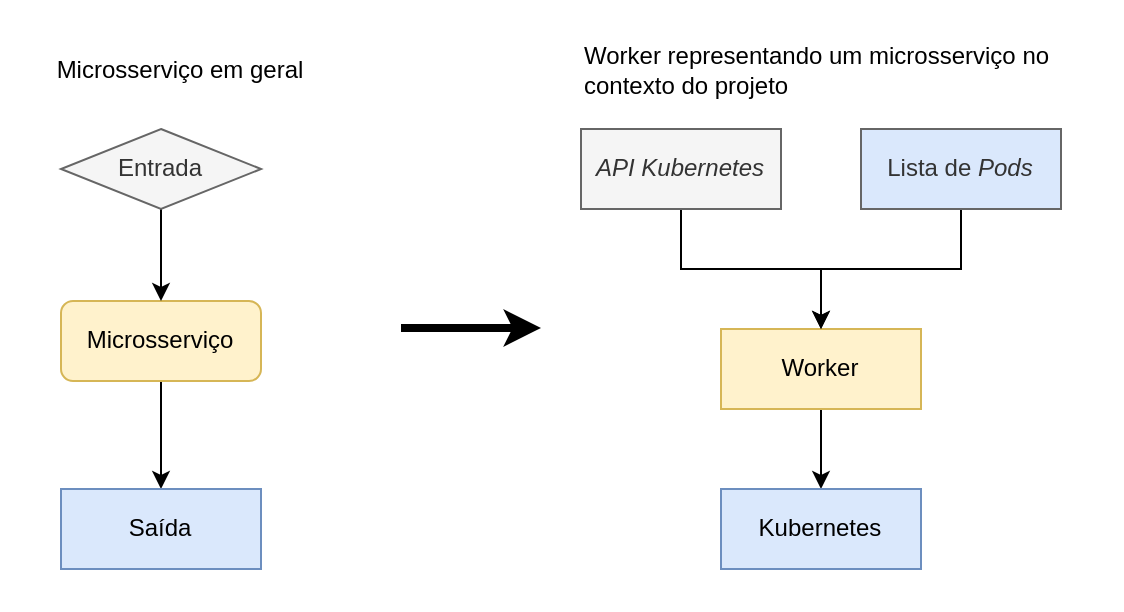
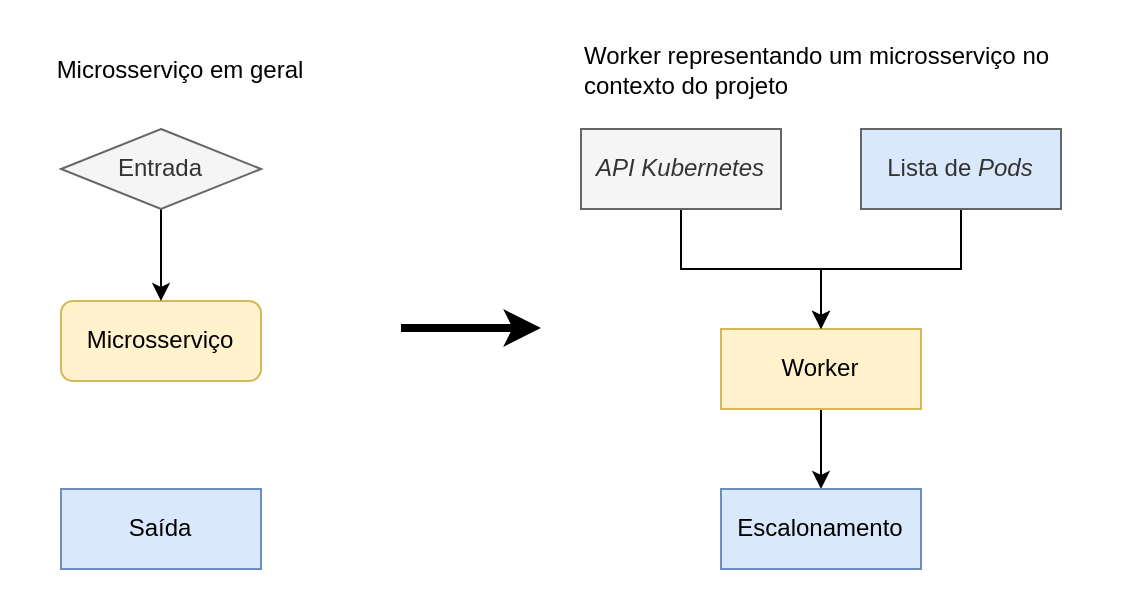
(161, 428) -> none
(821, 529) -> (821, 529)
